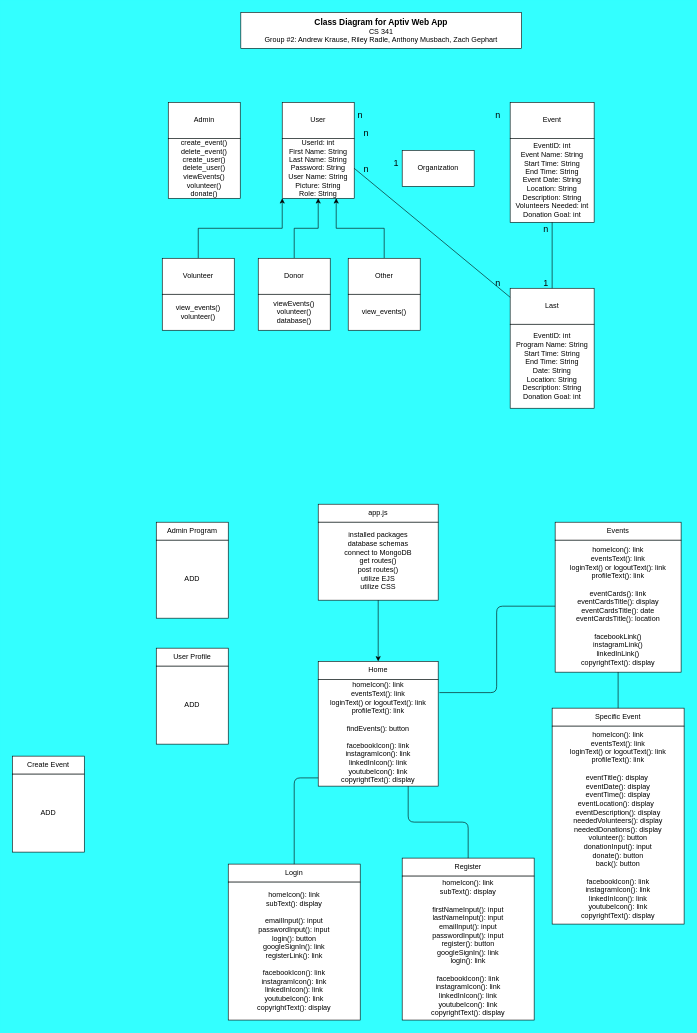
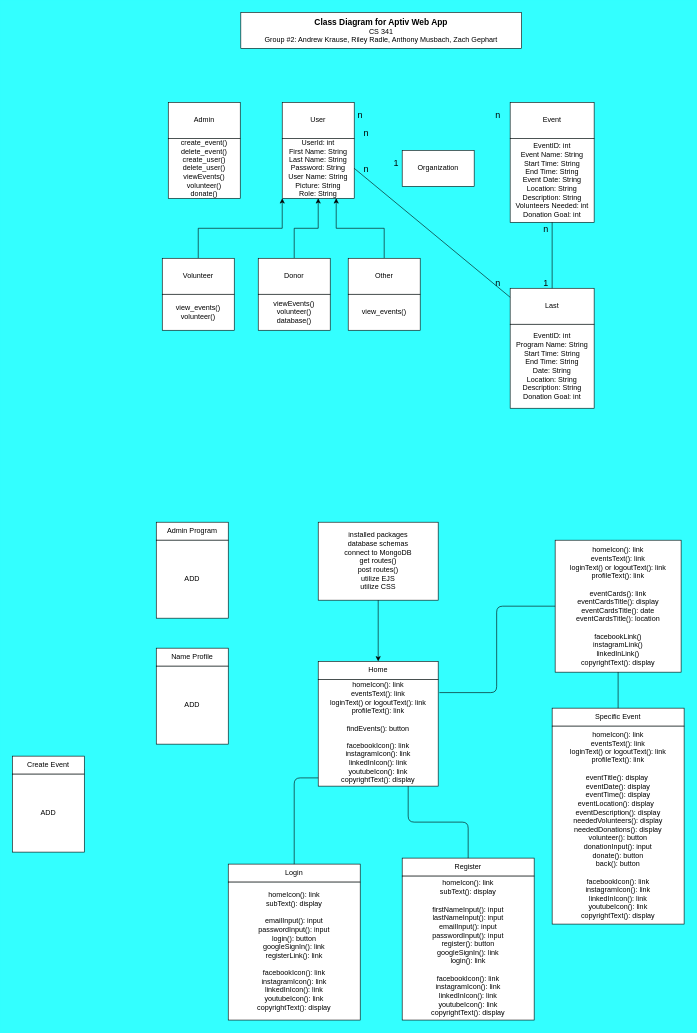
(378, 513) -> none
(618, 531) -> none
(192, 657) -> (192, 657)
